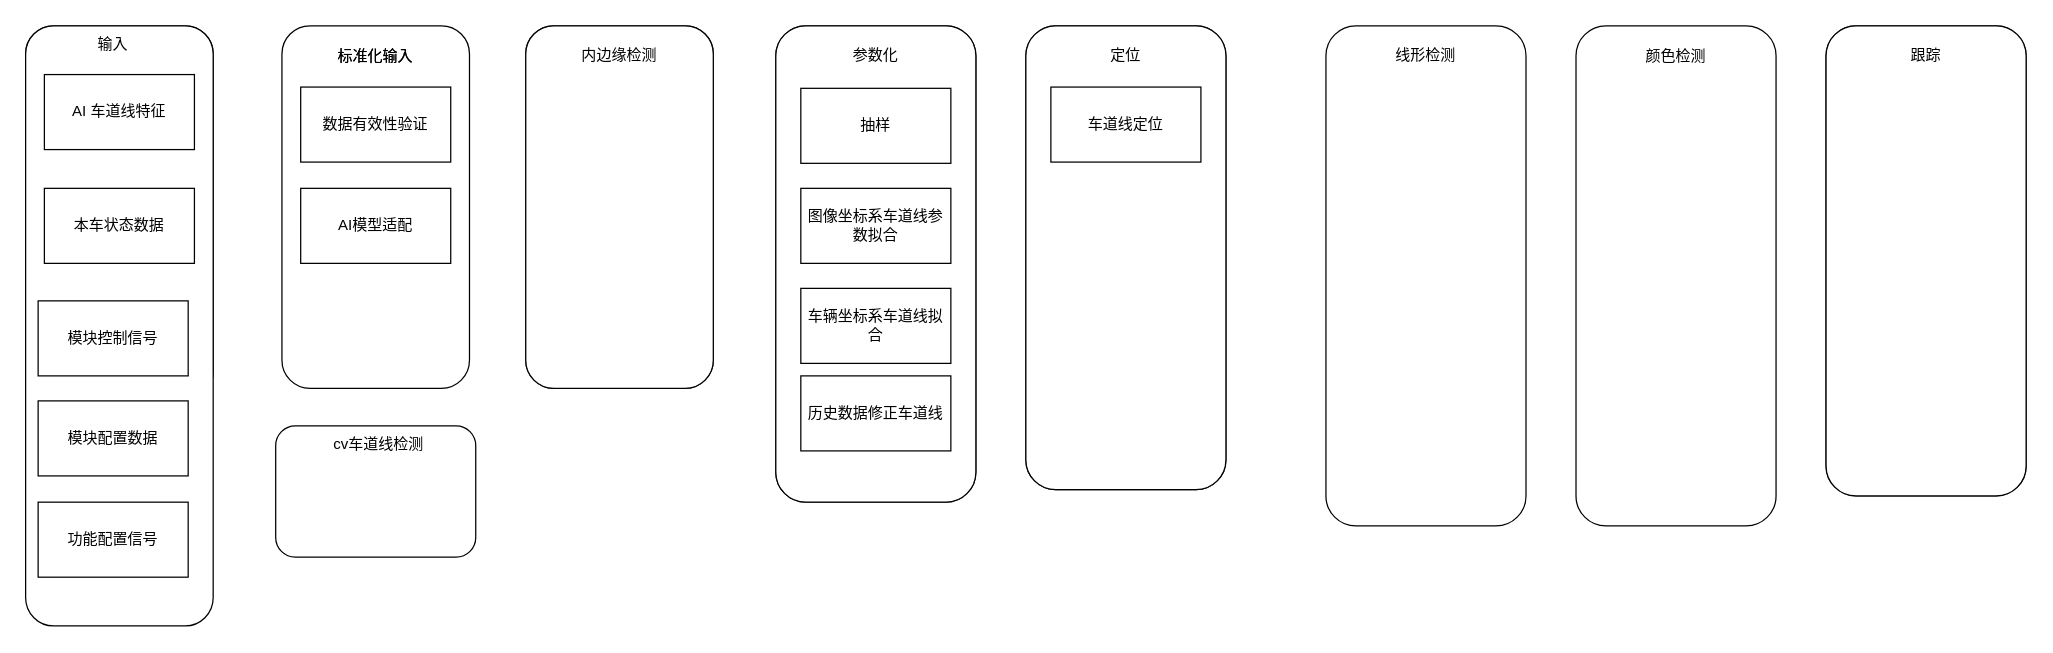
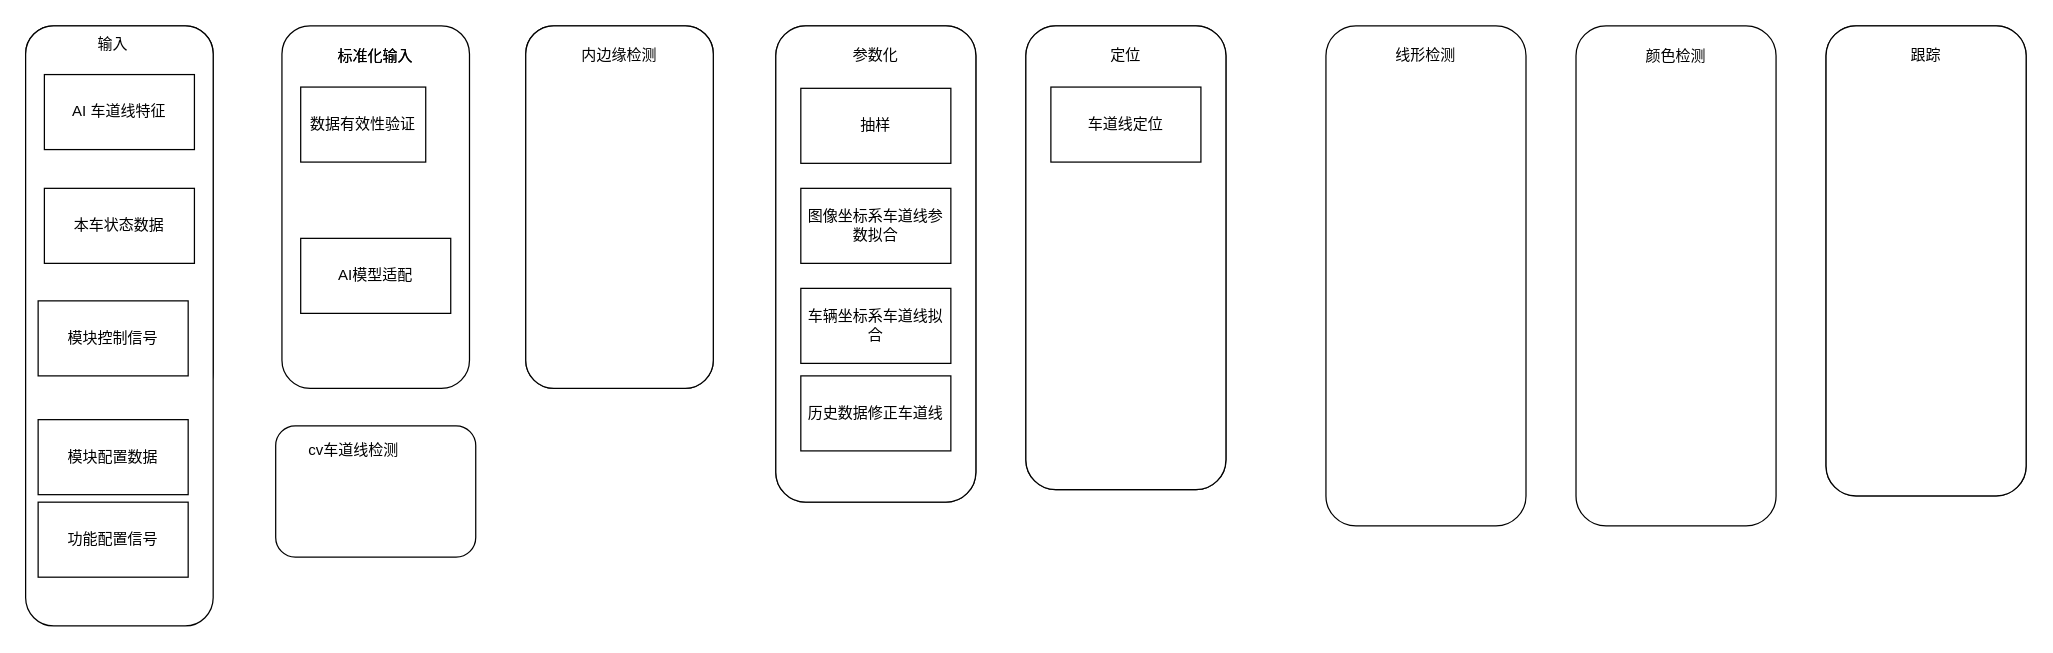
(376, 124) -> (363, 124)
(376, 226) -> (376, 276)
(113, 438) -> (113, 457)
(379, 444) -> (354, 451)
